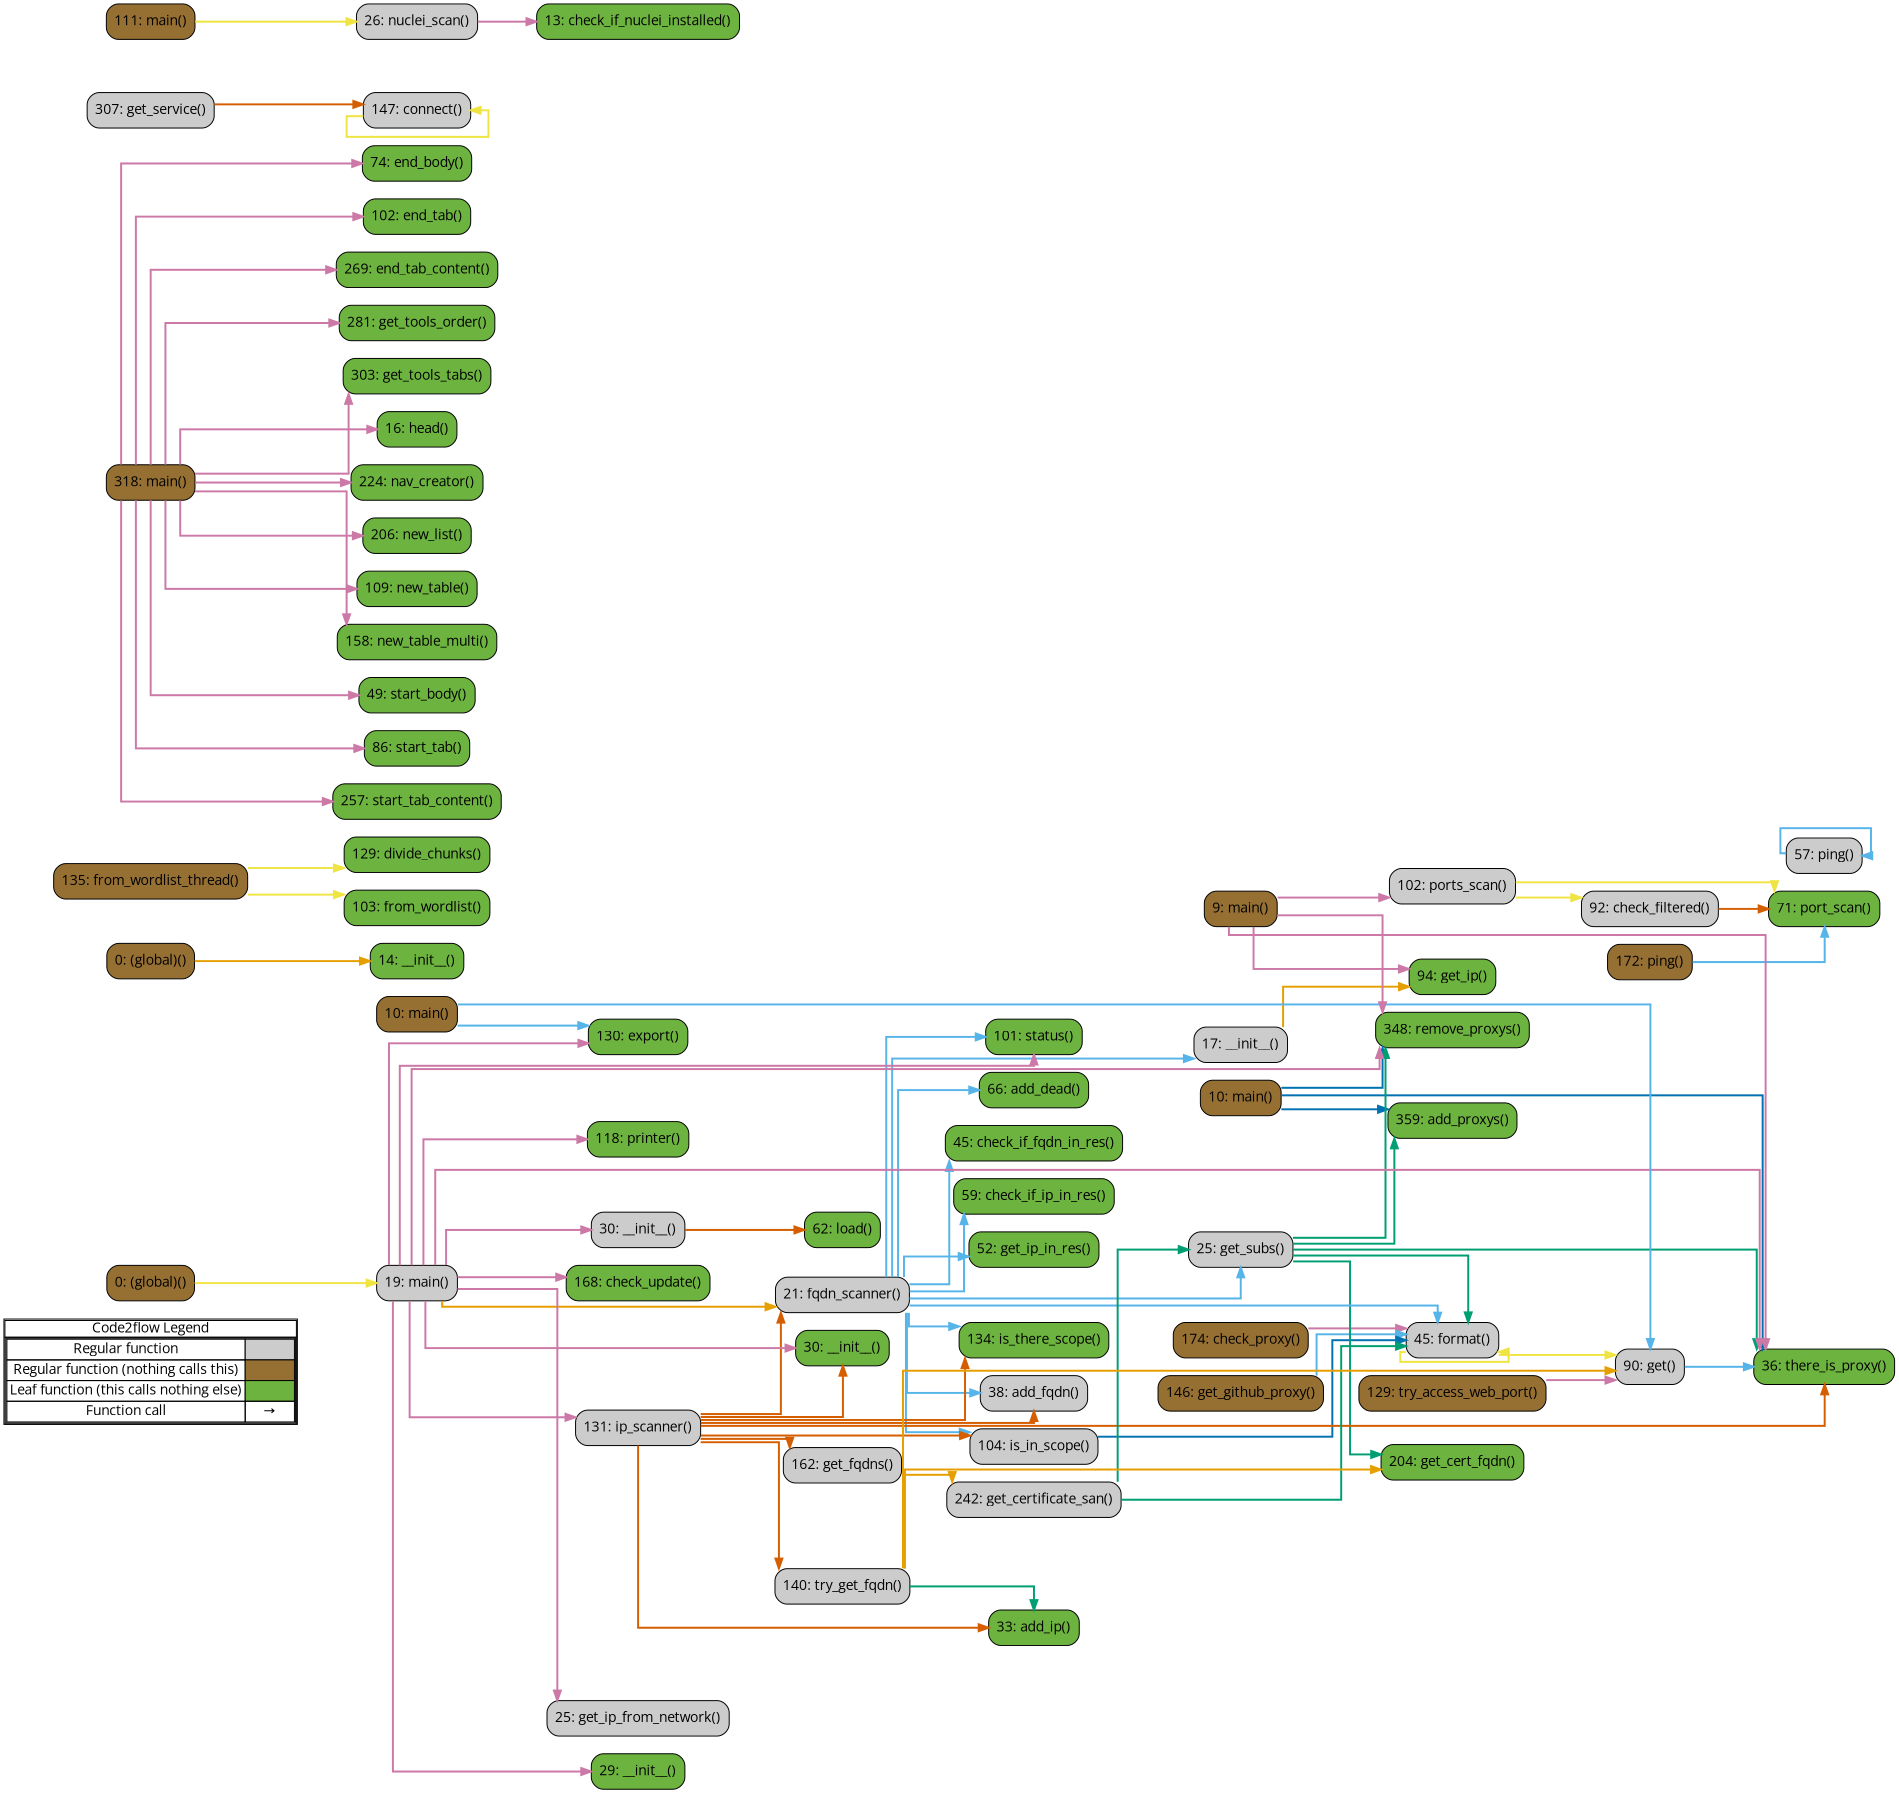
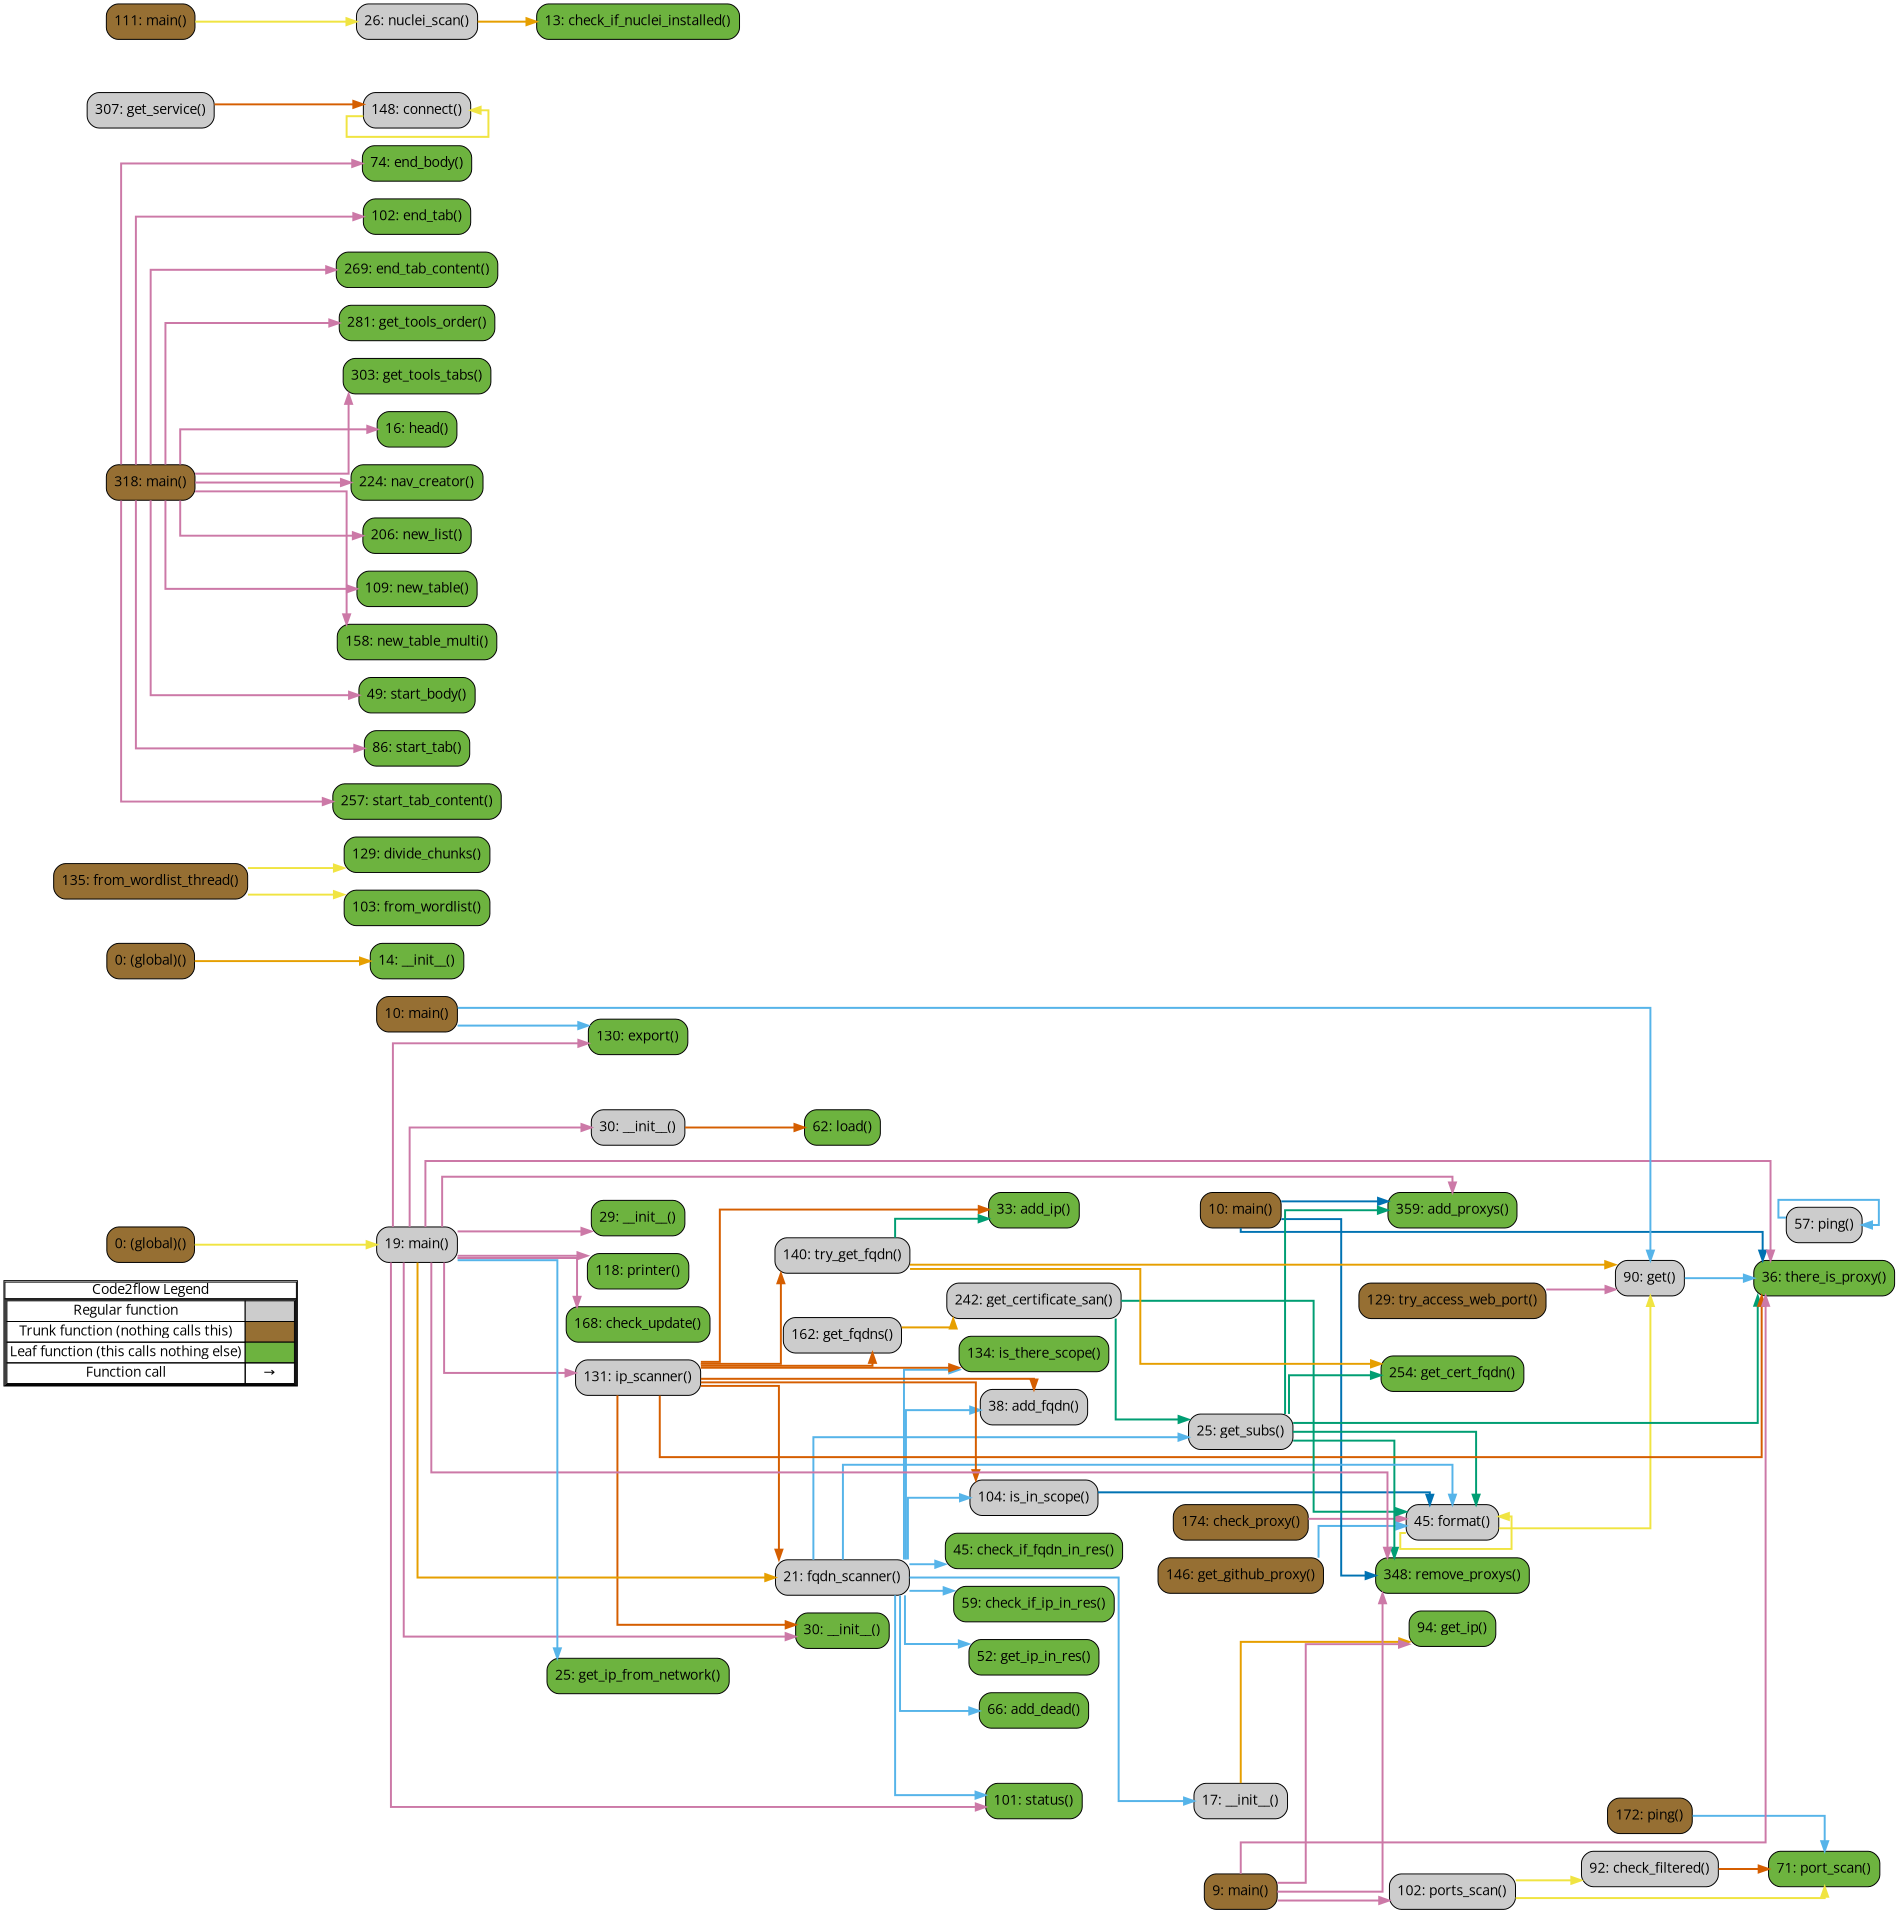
(502, 22) -> (502, 22)
(417, 110) -> (417, 110)
none -> (925, 1177)
(126, 1370) -> (126, 1331)
(557, 1440) -> (557, 1404)
(1452, 1462) -> (1452, 1374)
(638, 1718) -> (638, 1676)
